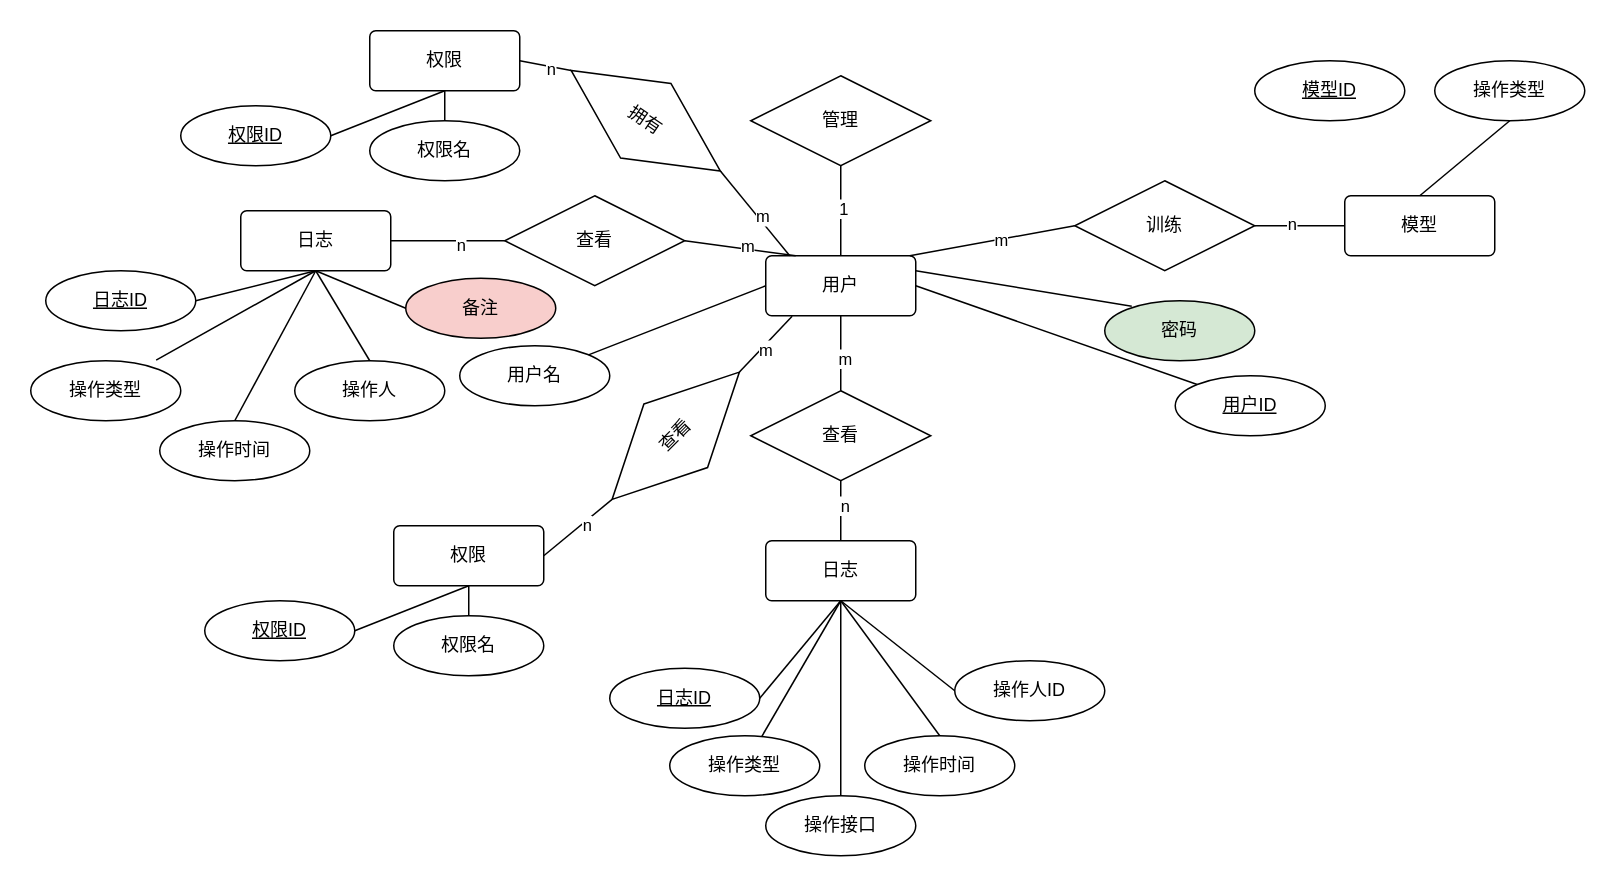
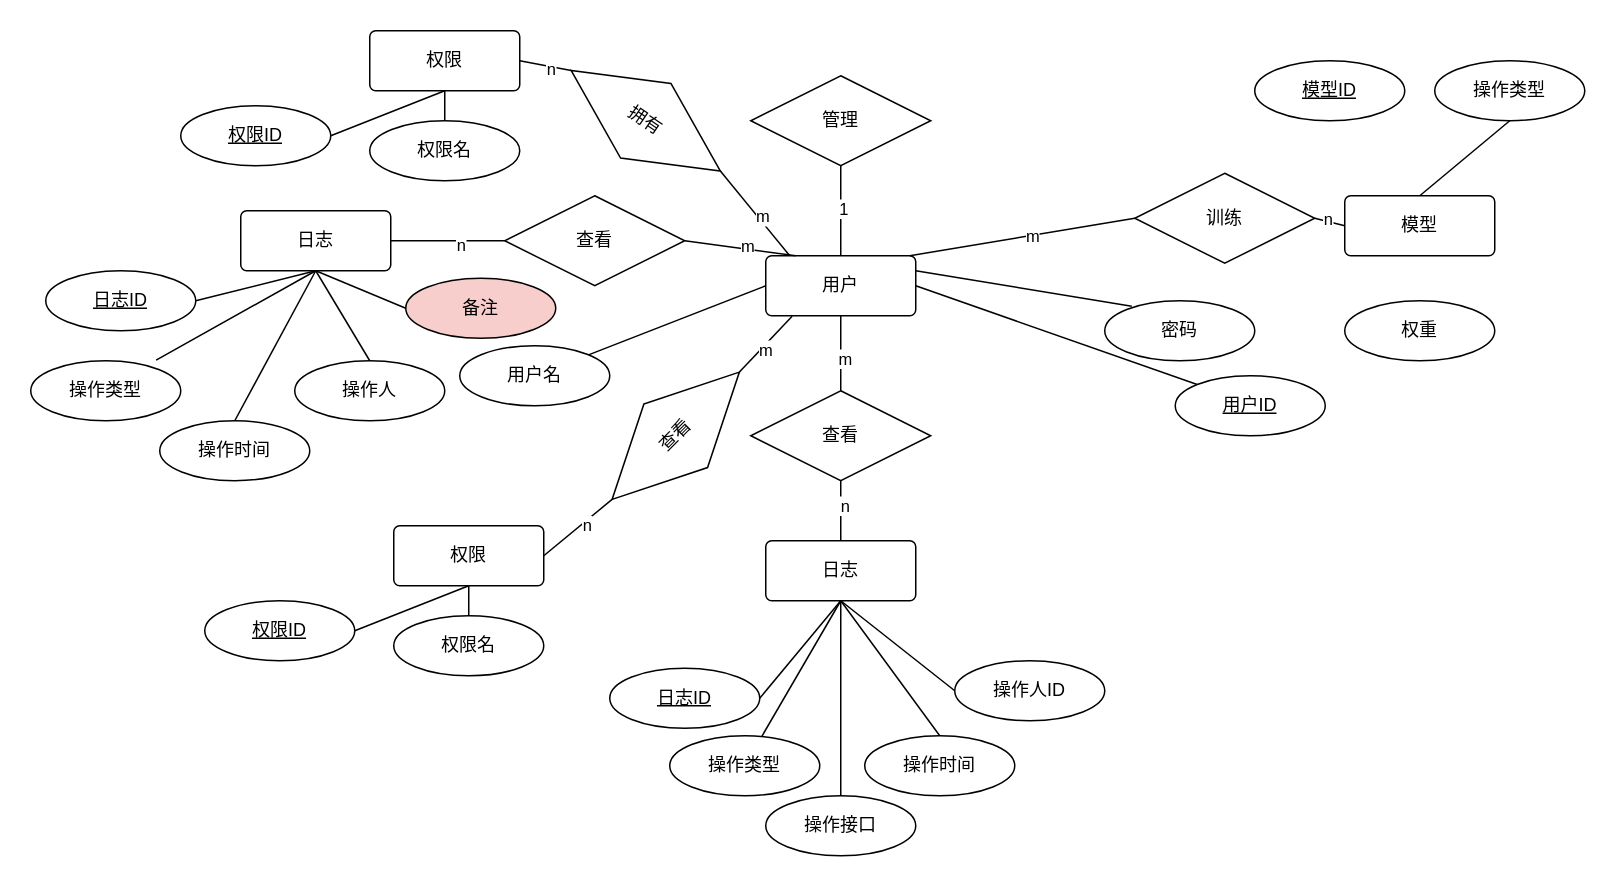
(1165, 226) -> (1225, 218)
(1180, 331) -> (1180, 331)
none -> (1420, 331)
